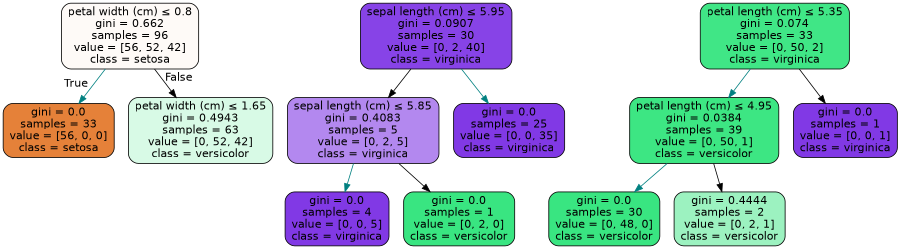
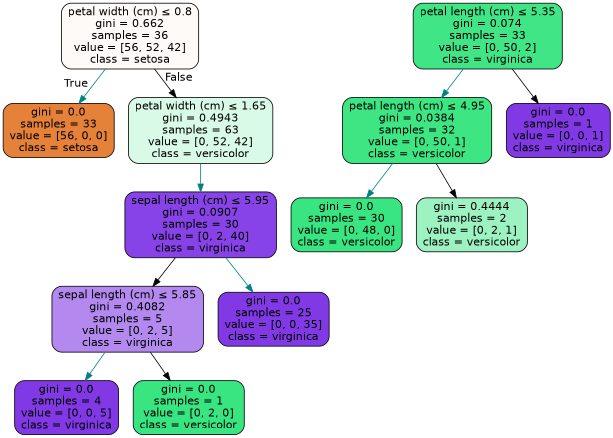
(130, 36) -> (130, 36)
(363, 118) -> (128, 307)
(704, 130) -> (417, 130)
none -> (201, 174)
